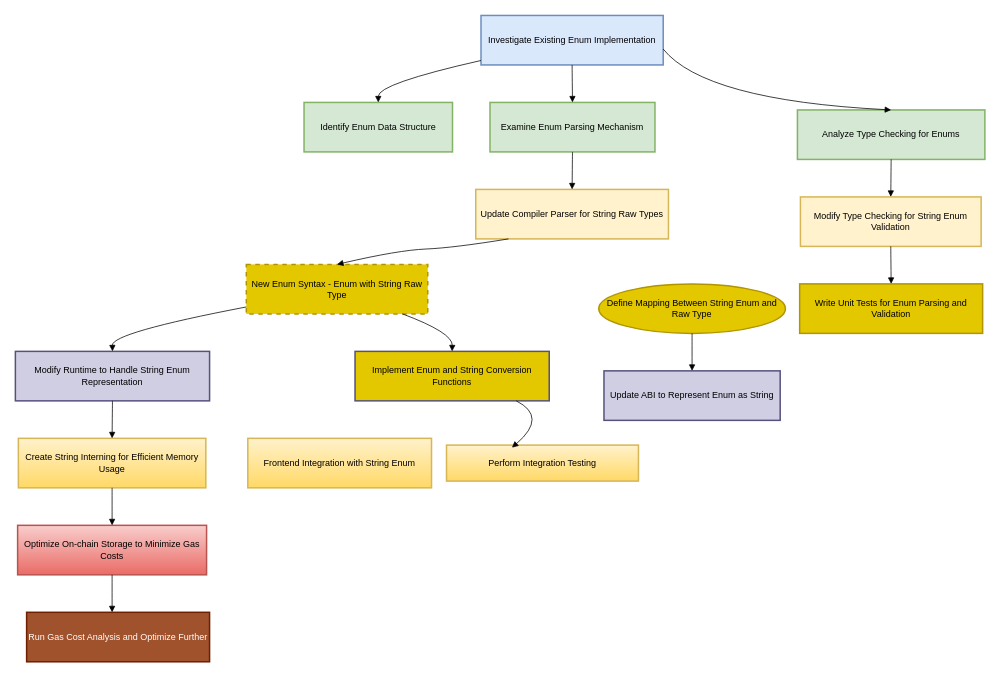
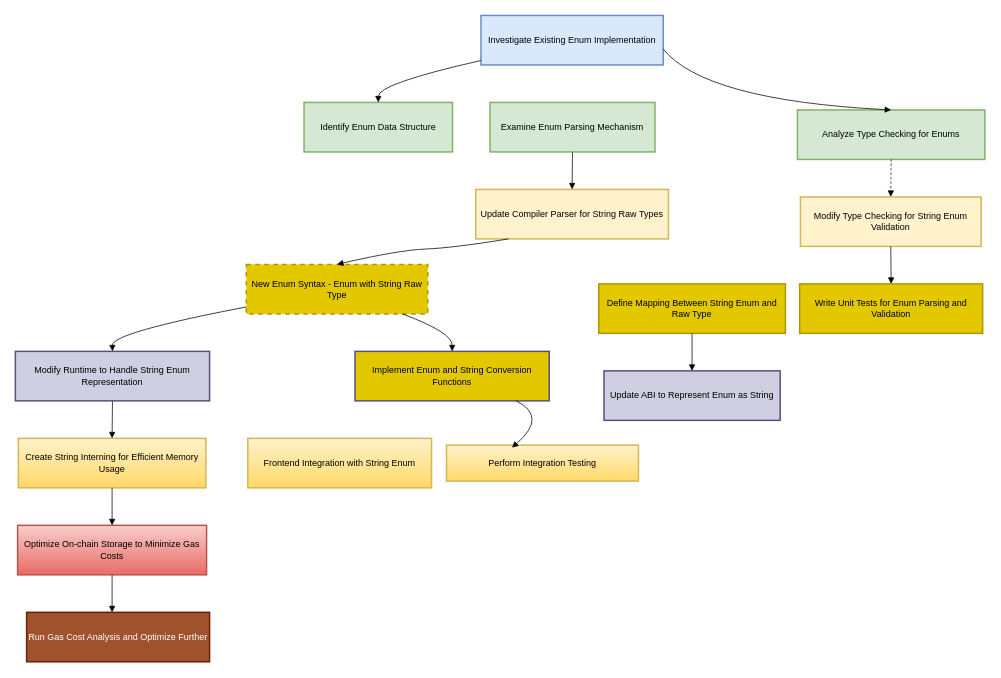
(572, 84) -> none
(891, 175) -> (891, 175)
(692, 309) -> (692, 309)
